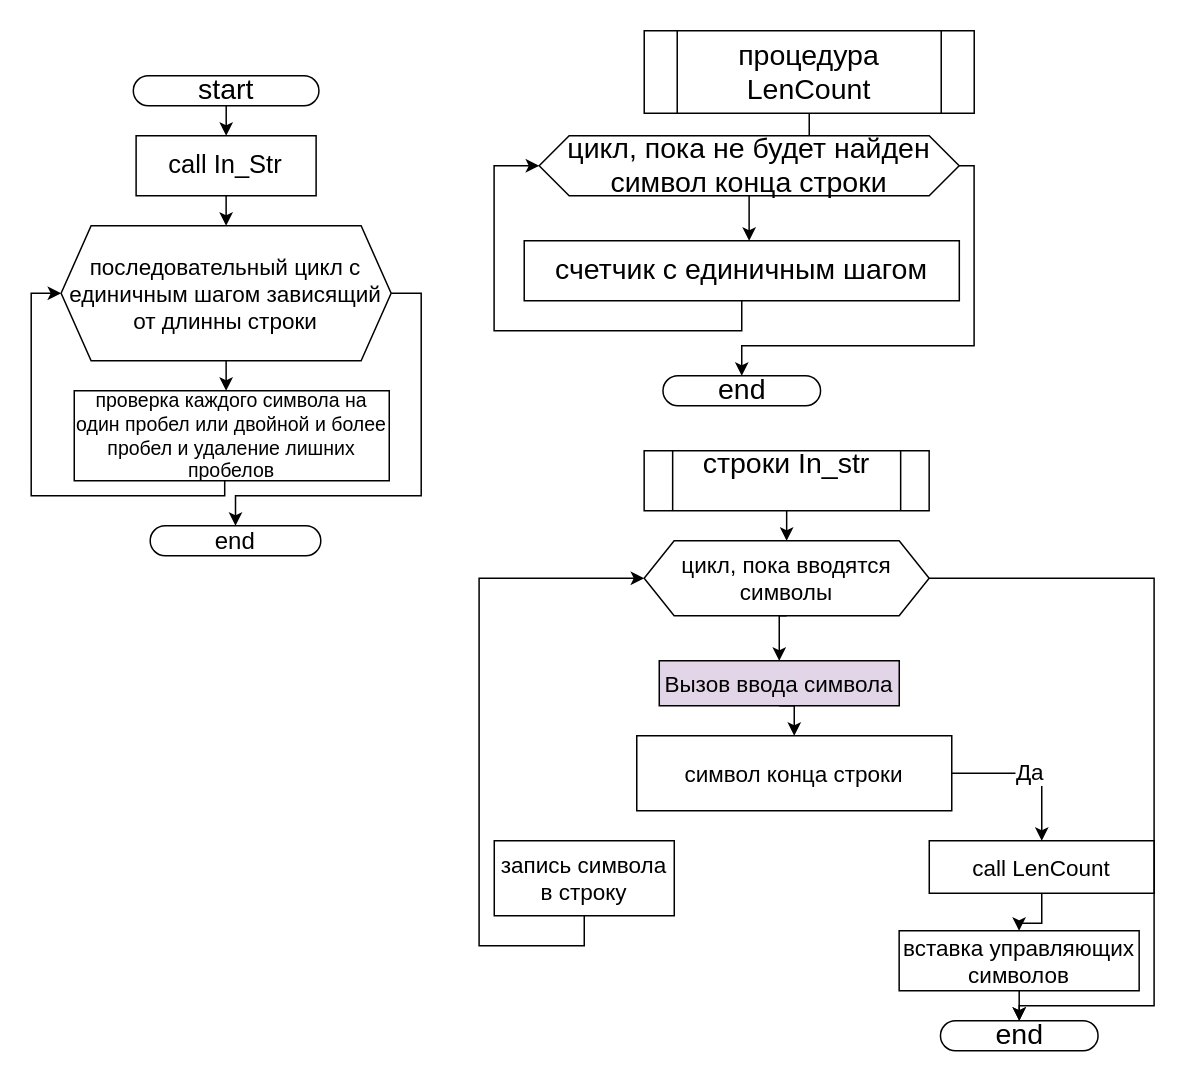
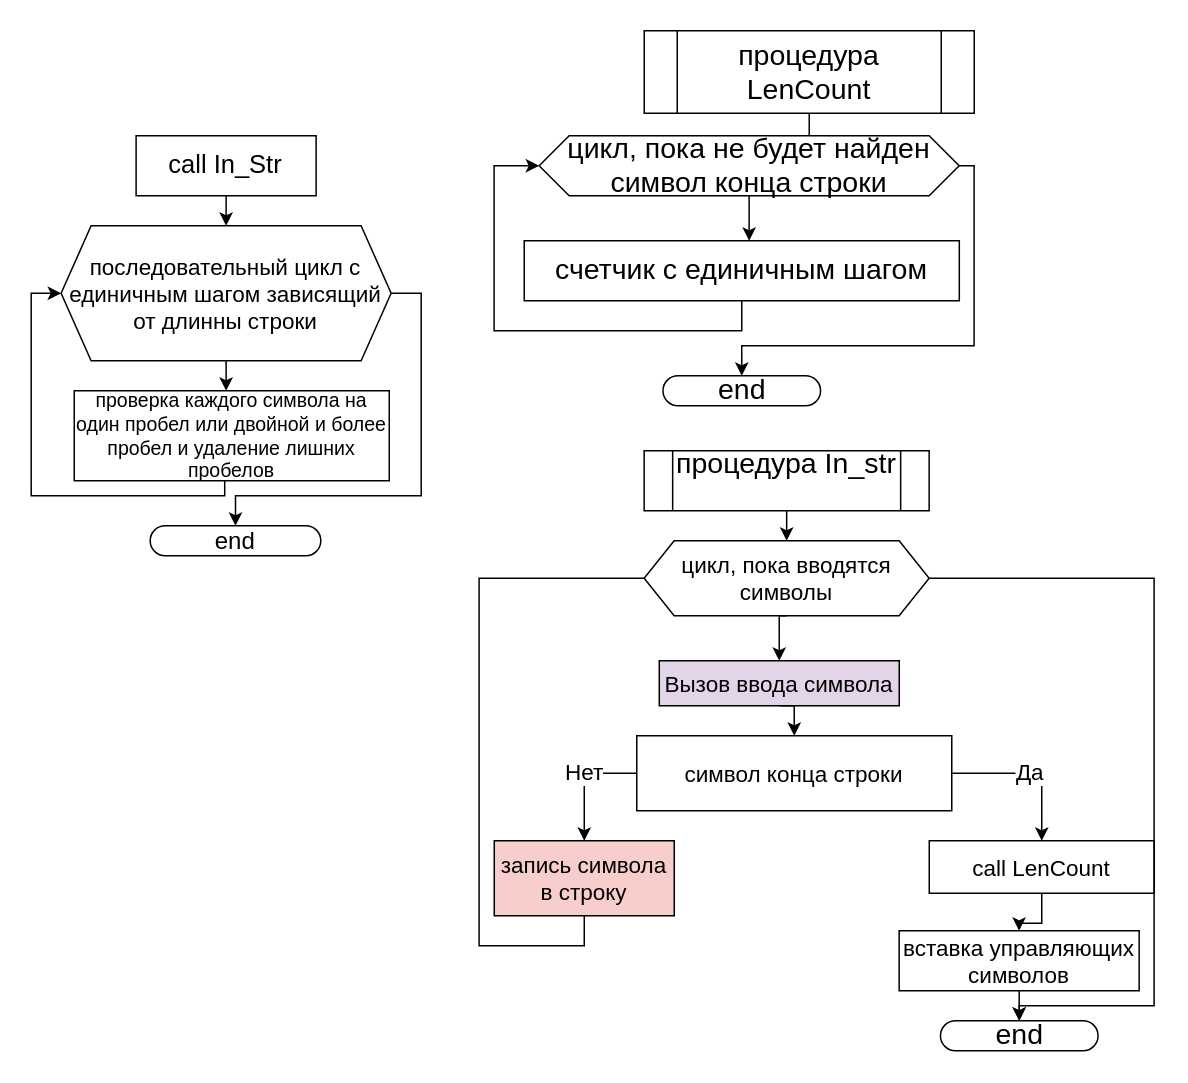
(226, 91) -> none
(226, 116) -> none
(787, 481) -> (787, 481)
(633, 578) -> (637, 578)
none -> (584, 775)
(584, 878) -> (584, 878)
